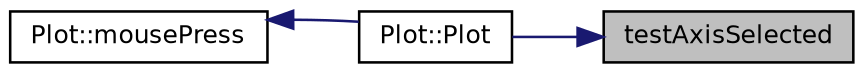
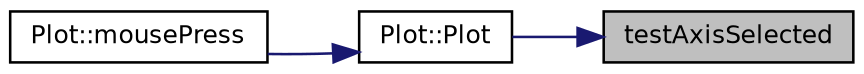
(326, 20) -> (300, 54)
